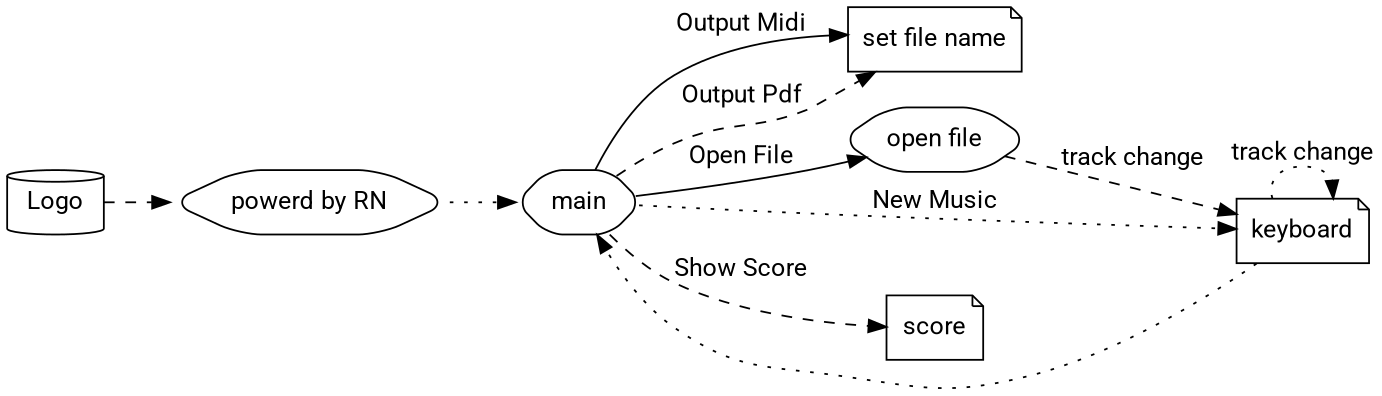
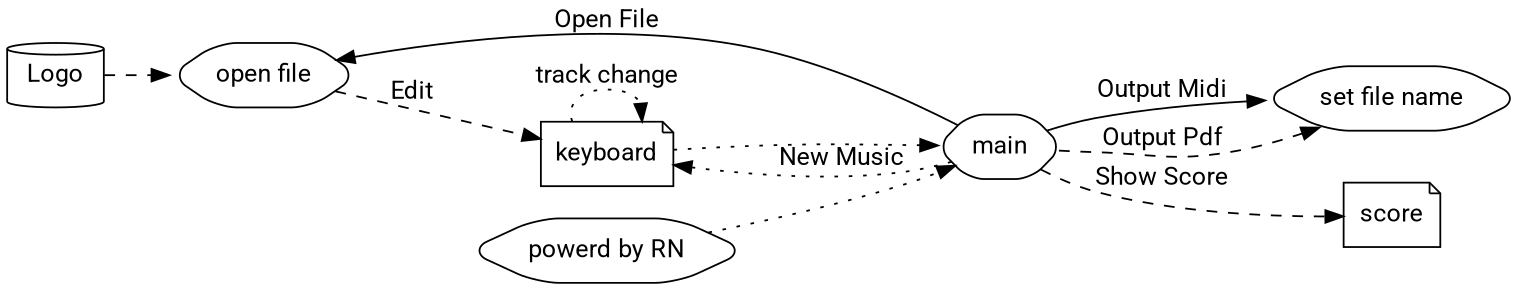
(935, 39) -> (1392, 98)
(1133, 158) -> (413, 92)
(128, 202) -> (128, 75)
